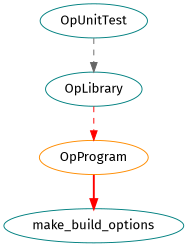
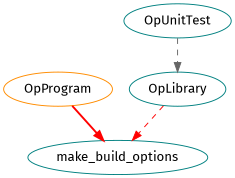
(94, 119) -> (151, 120)
